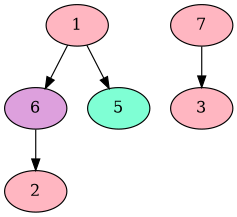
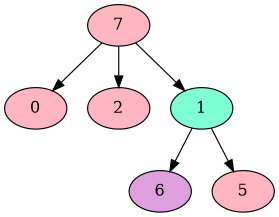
(77, 25) -> (202, 108)
none -> (156, 63)
(119, 108) -> (243, 191)
(202, 108) -> (36, 108)
(36, 144) -> (119, 61)
